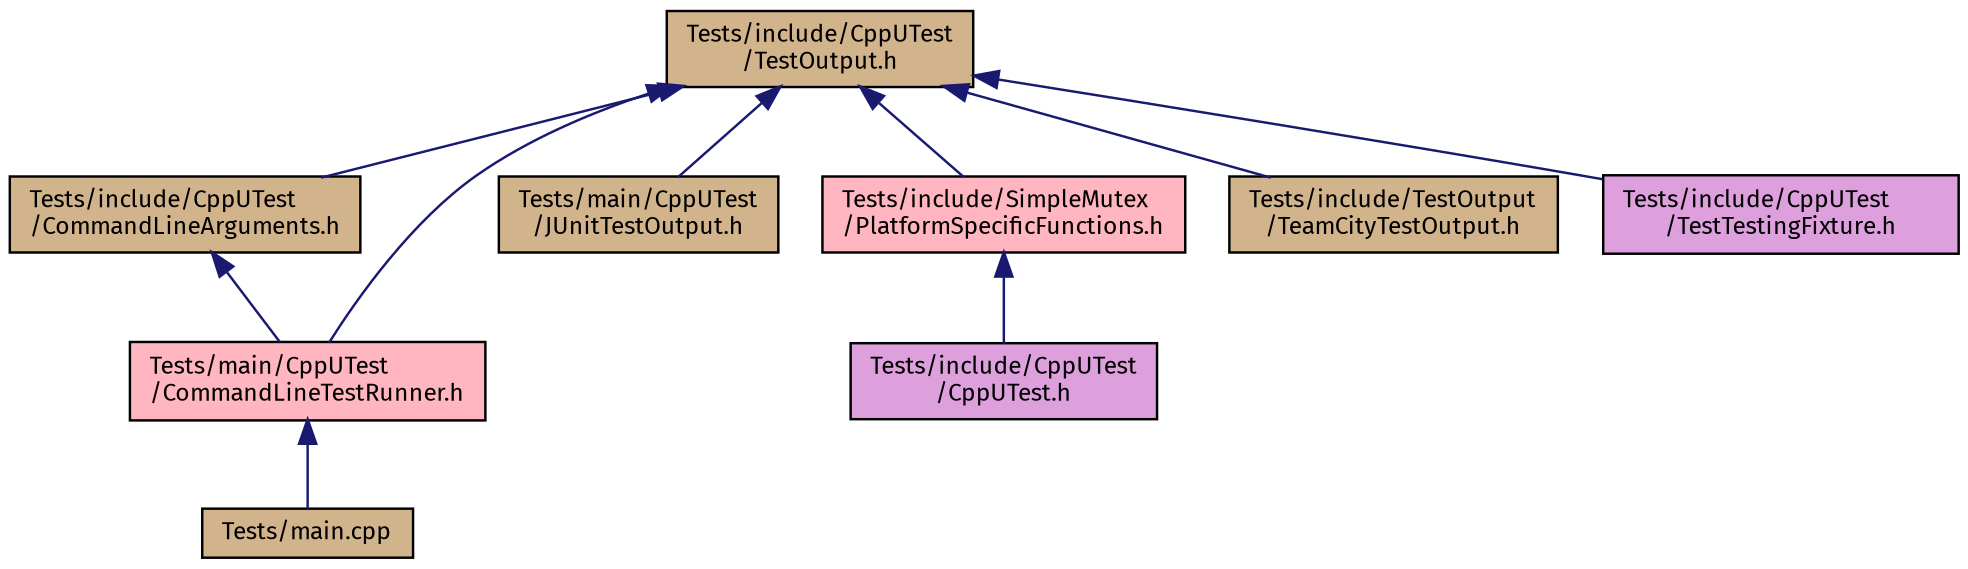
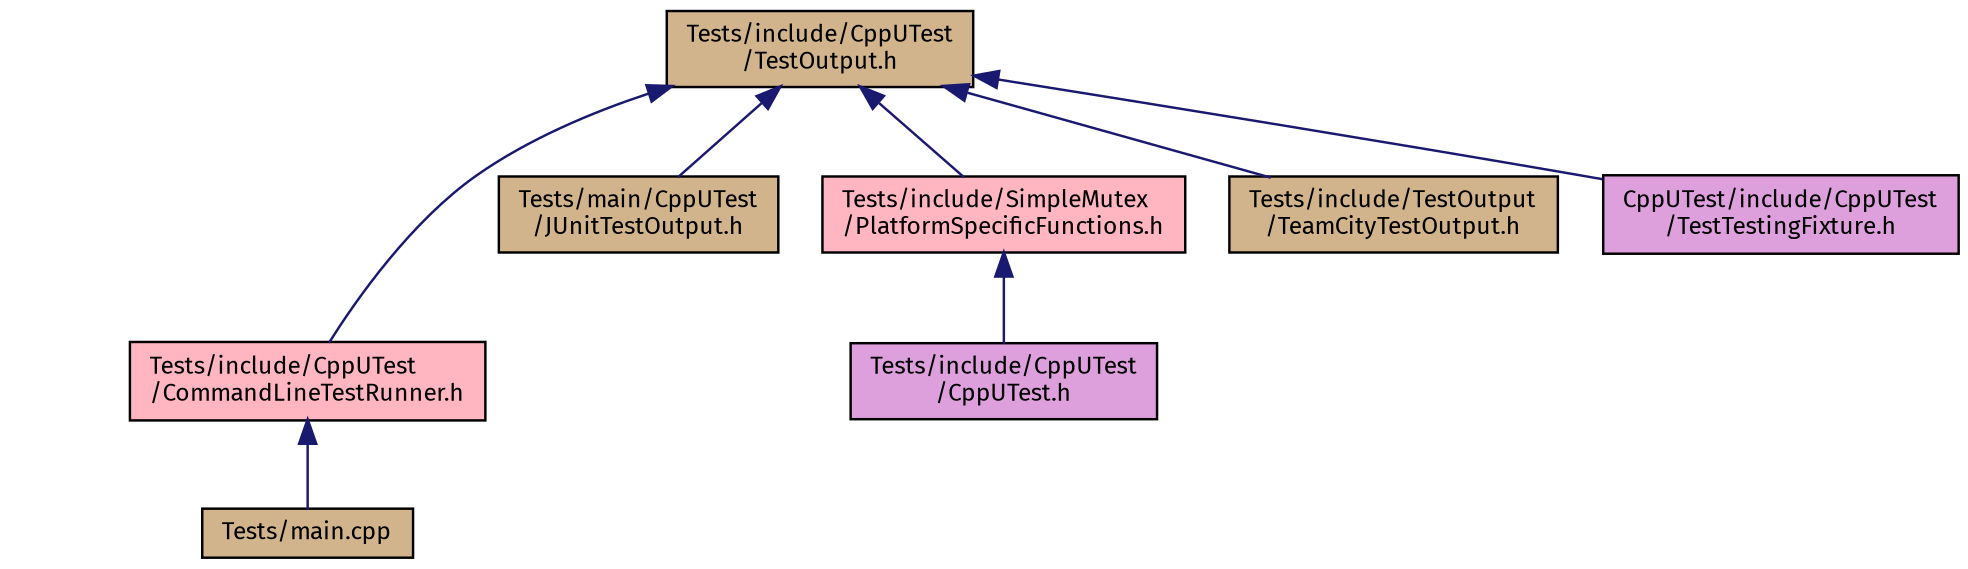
(185, 214) -> none
(1781, 214) -> (1781, 214)
(308, 381) -> (308, 381)
